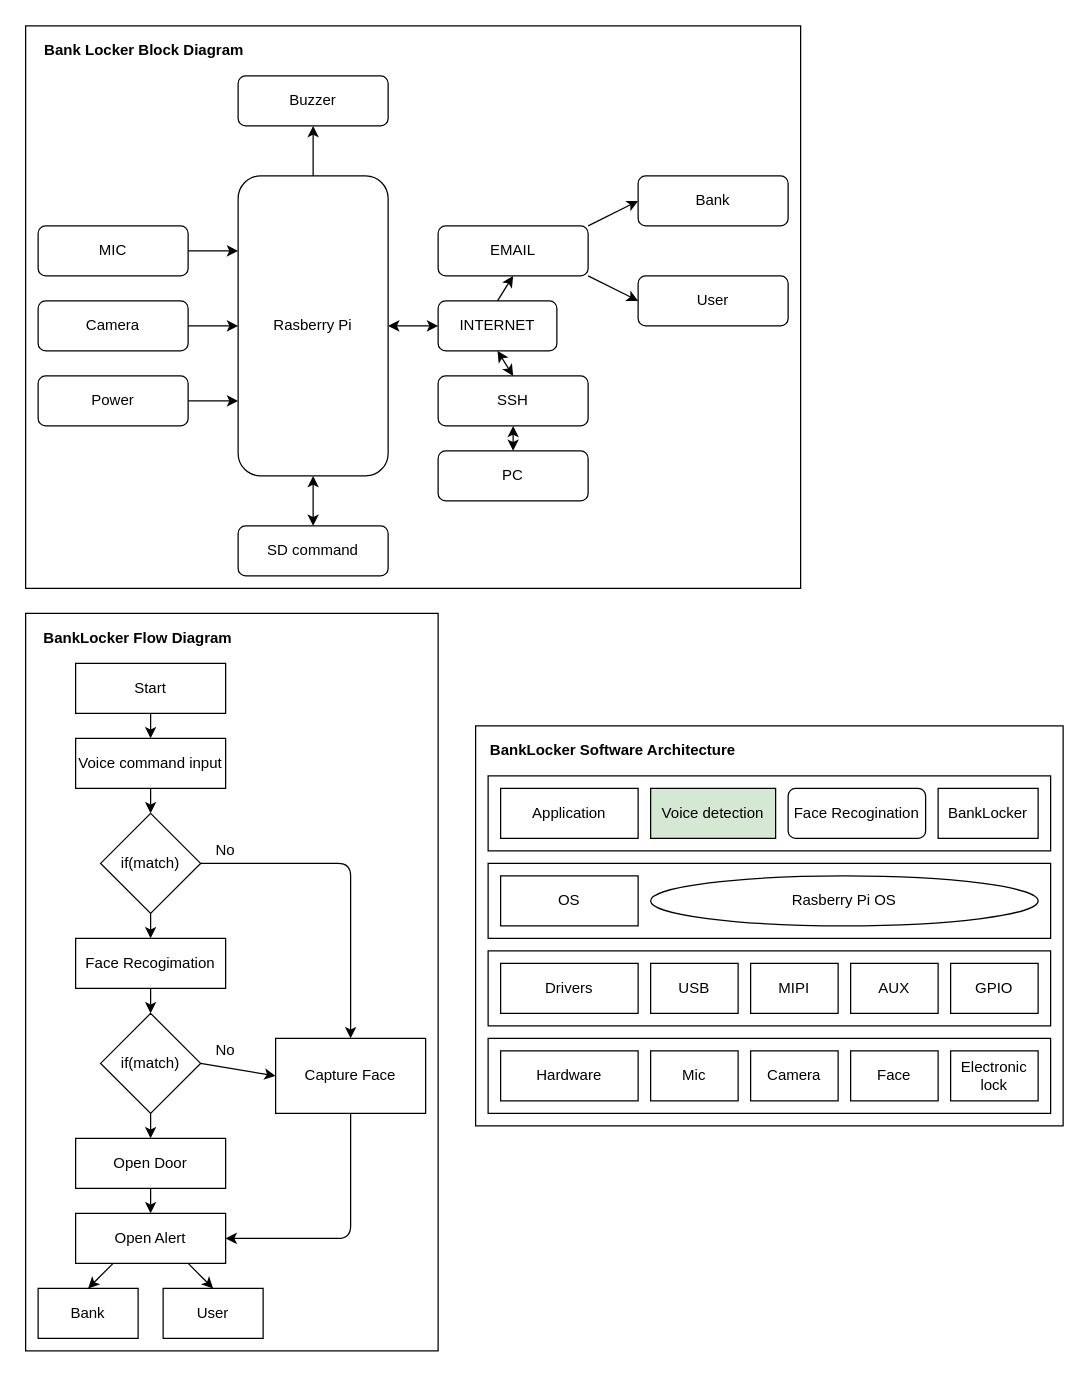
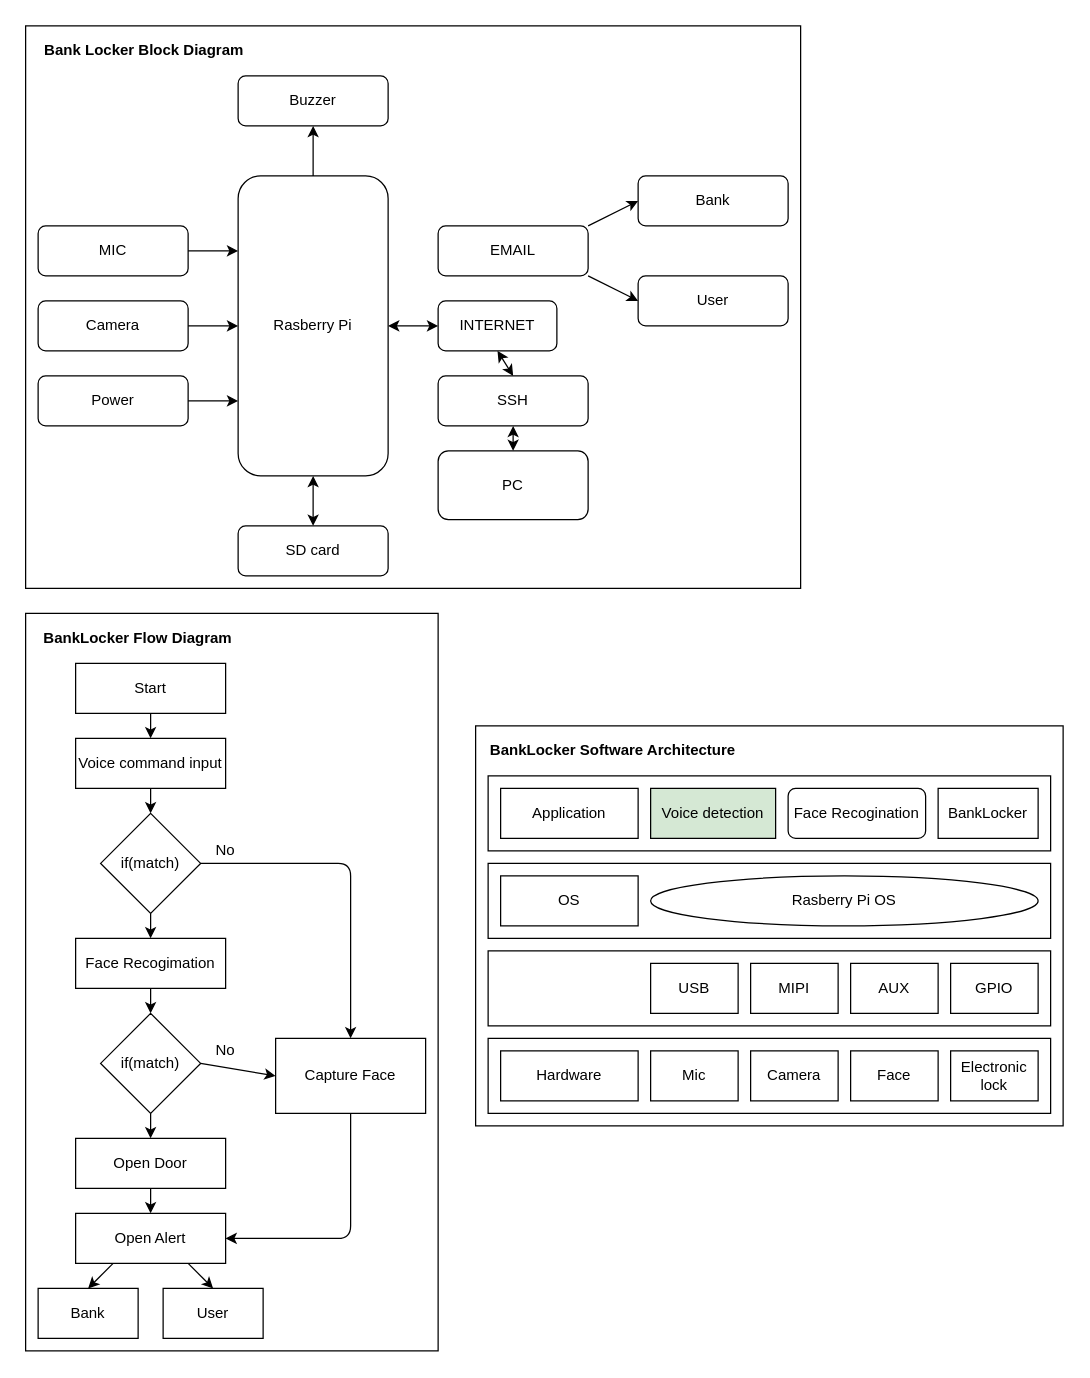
(503, 292) -> none
(513, 476) -> (513, 485)
(313, 551) -> (313, 551)
(569, 988) -> none
